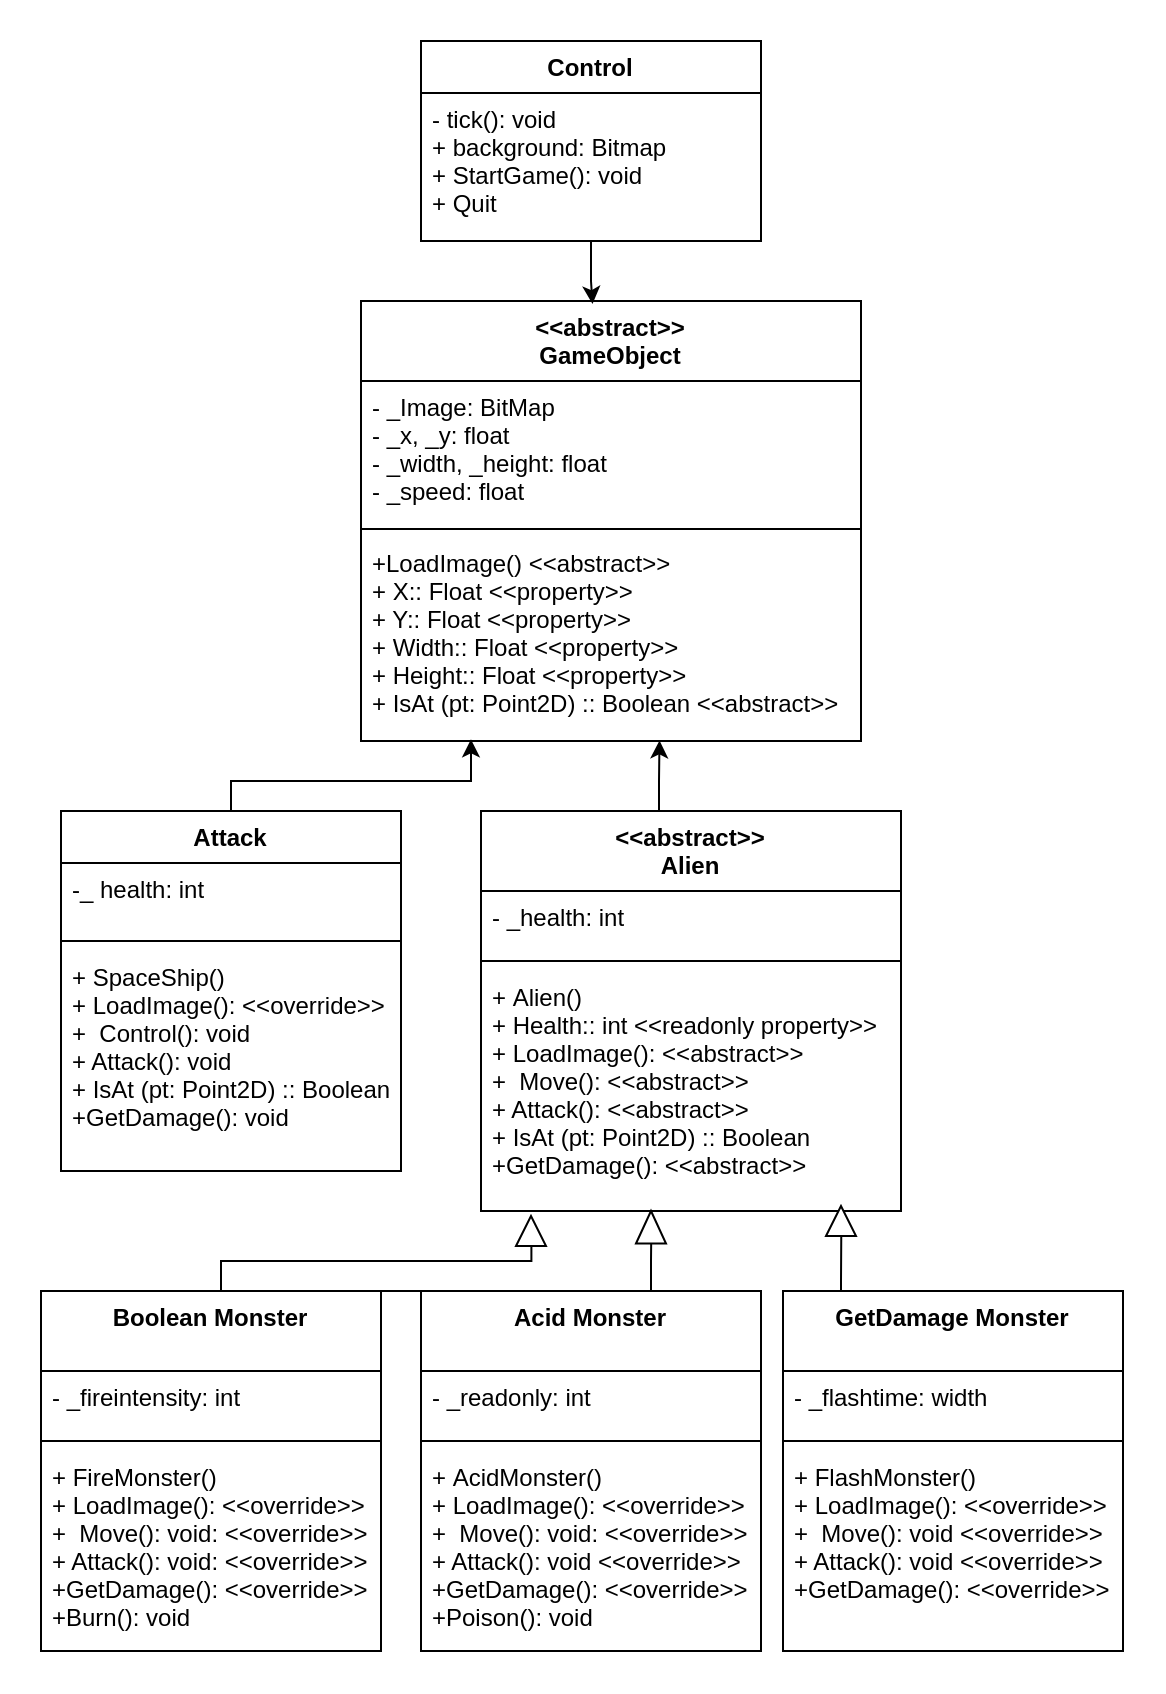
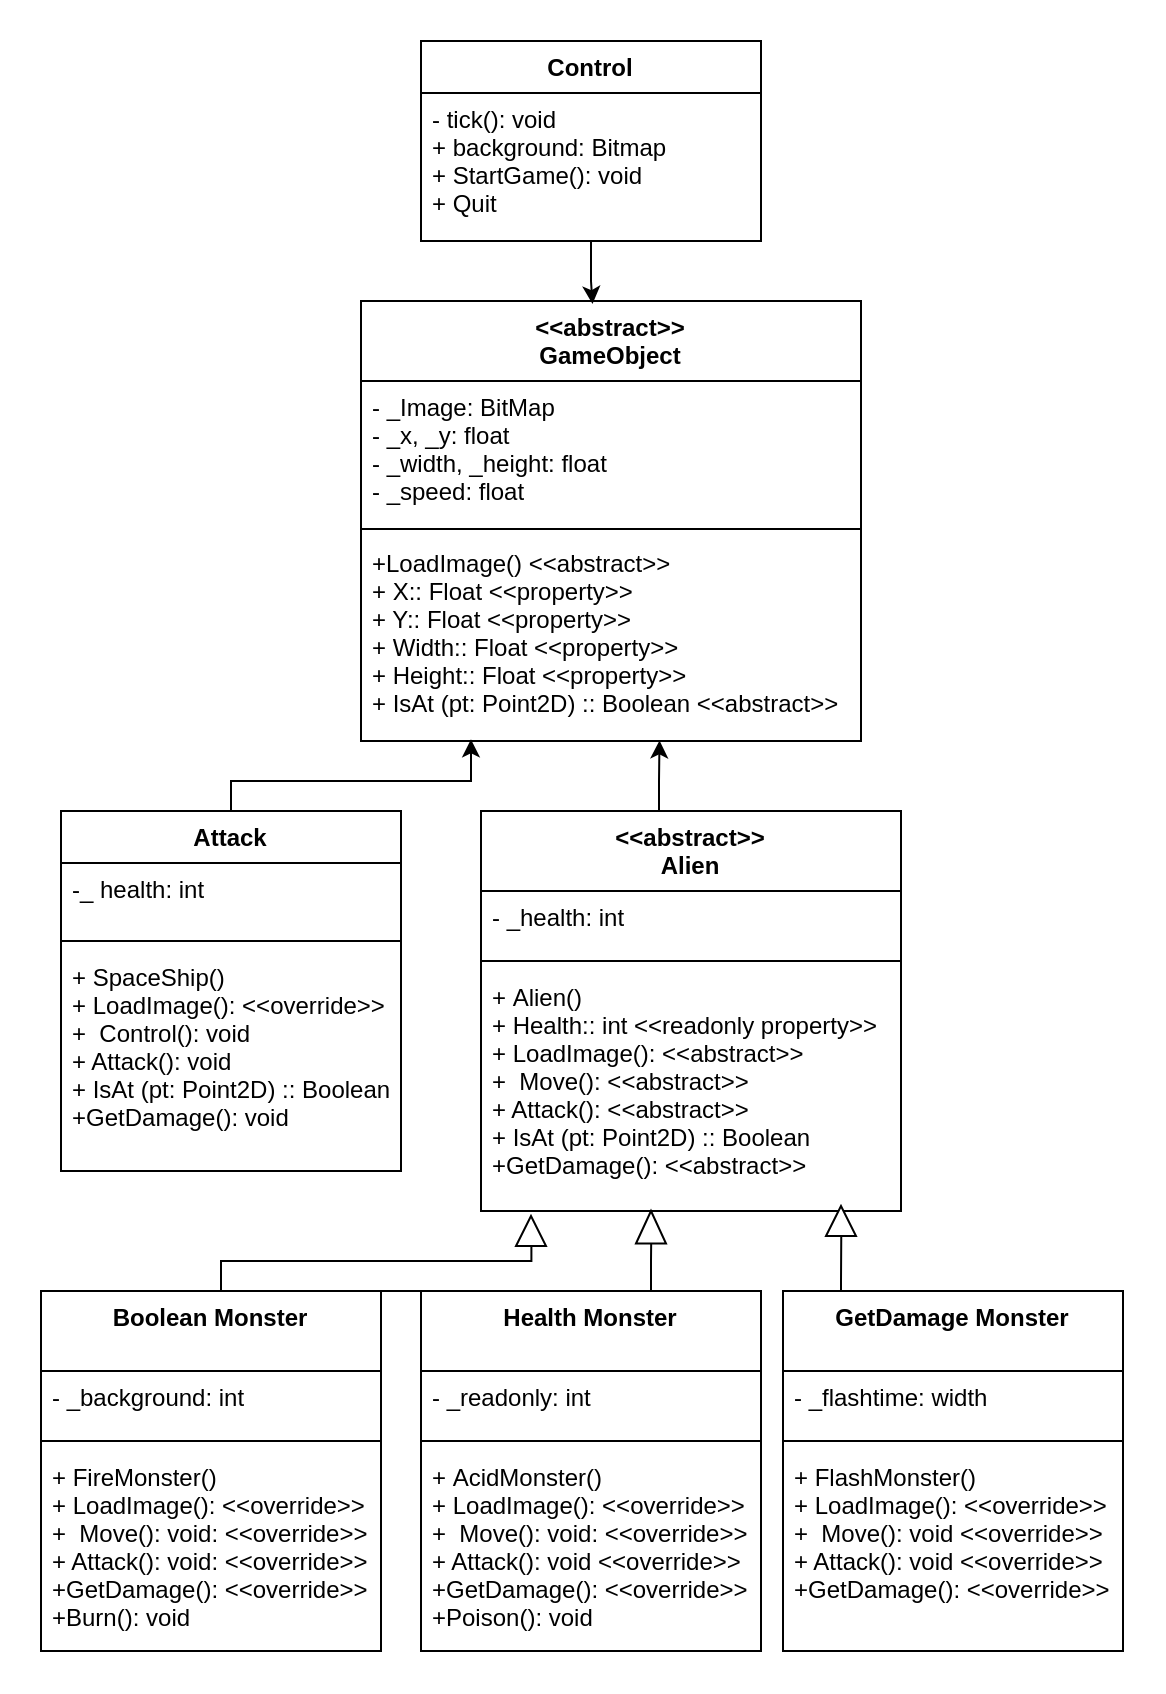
(590, 1318) -> (590, 1318)
(171, 1398) -> (160, 1398)
